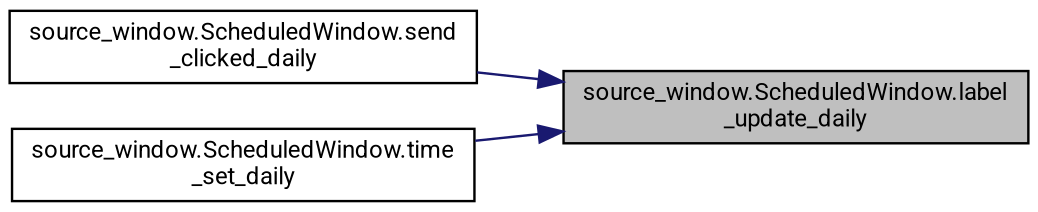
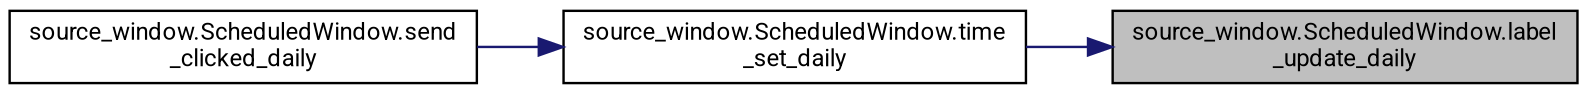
(508, 76) -> (508, 47)
